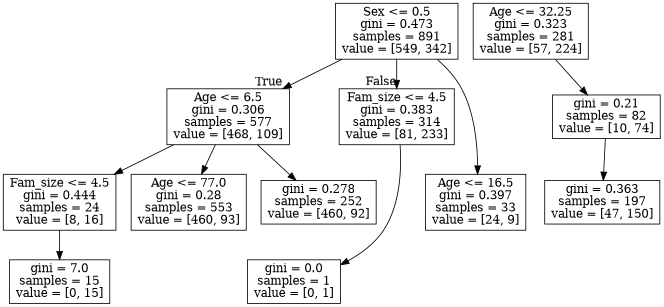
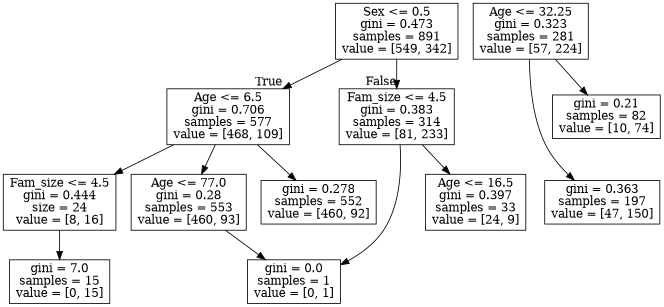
(469, 108) -> (433, 156)
(228, 117) -> (228, 117)
(605, 155) -> (537, 121)
(60, 202) -> (60, 202)
(319, 202) -> (319, 202)
none -> (242, 242)
